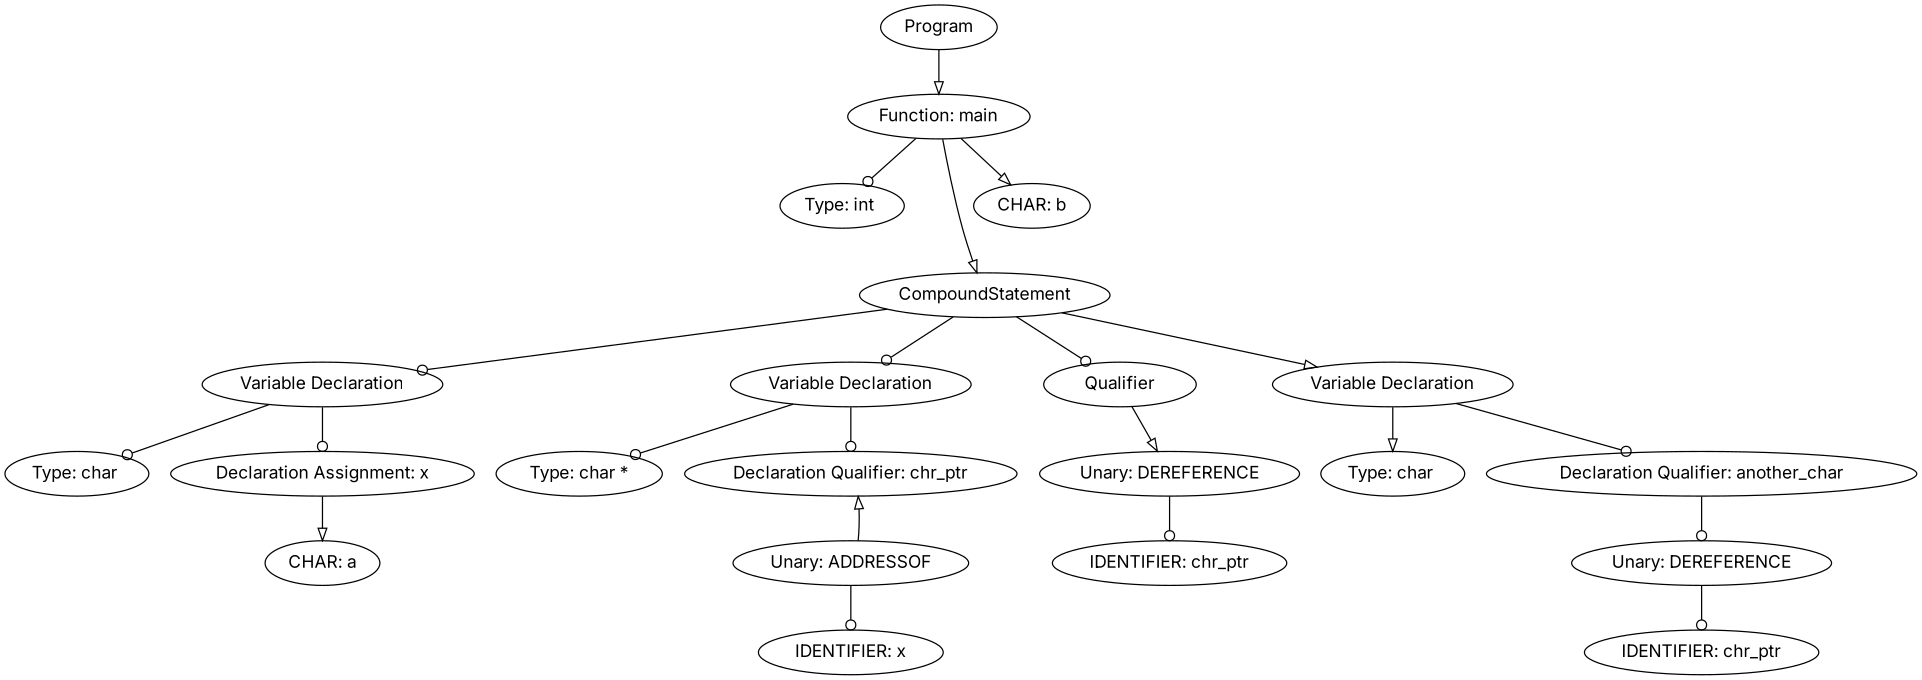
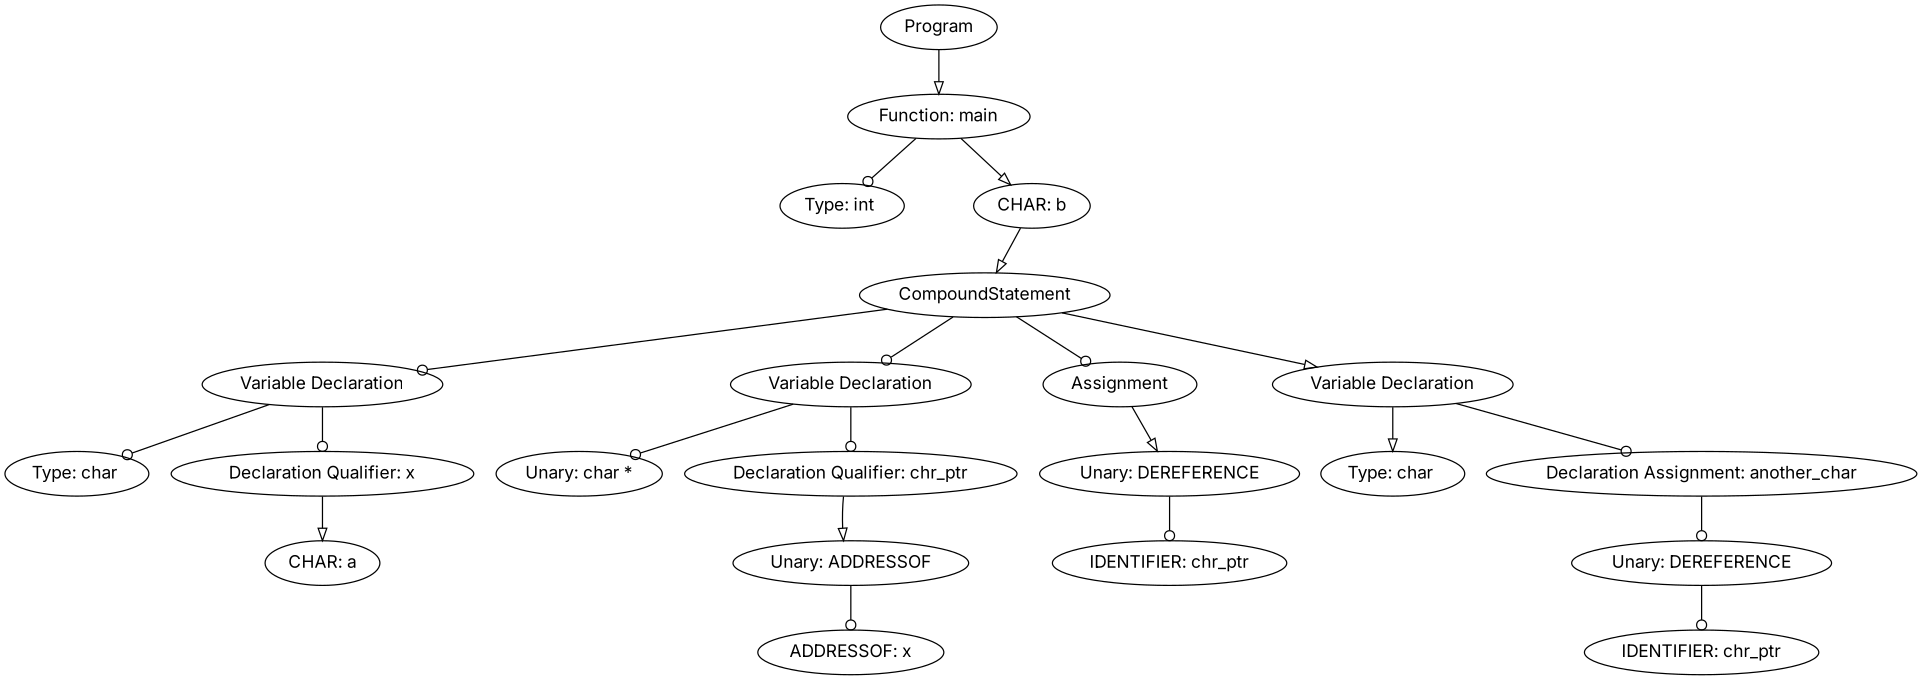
(955, 201) -> (1011, 245)
(1120, 384) -> (1120, 384)
(322, 474) -> (322, 474)
(579, 474) -> (579, 474)
(1702, 474) -> (1702, 474)
(859, 525) -> (843, 512)
(851, 652) -> (851, 652)
